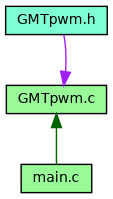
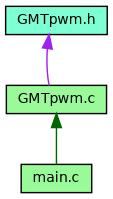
(66, 53) -> (47, 67)
